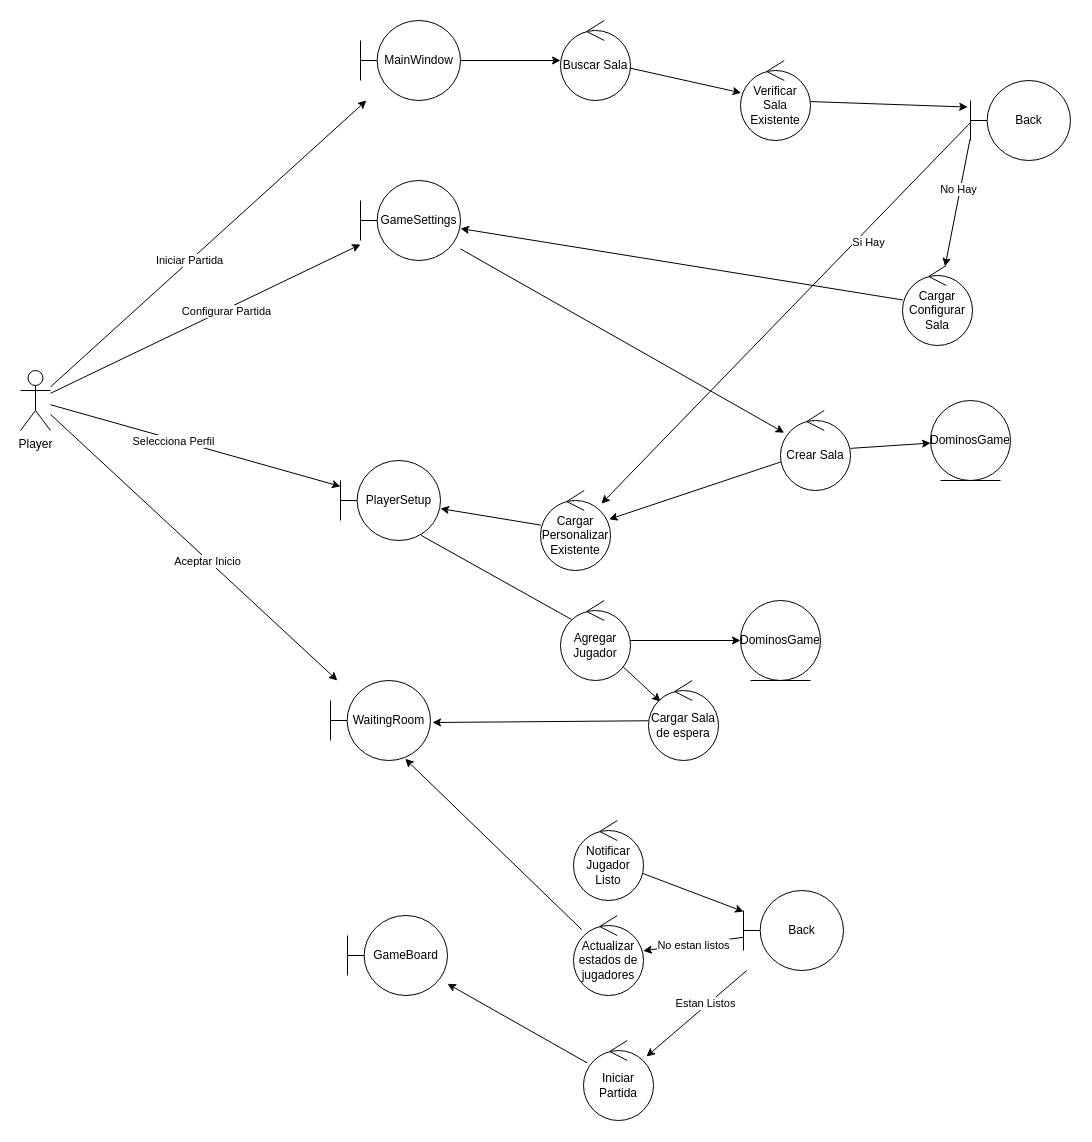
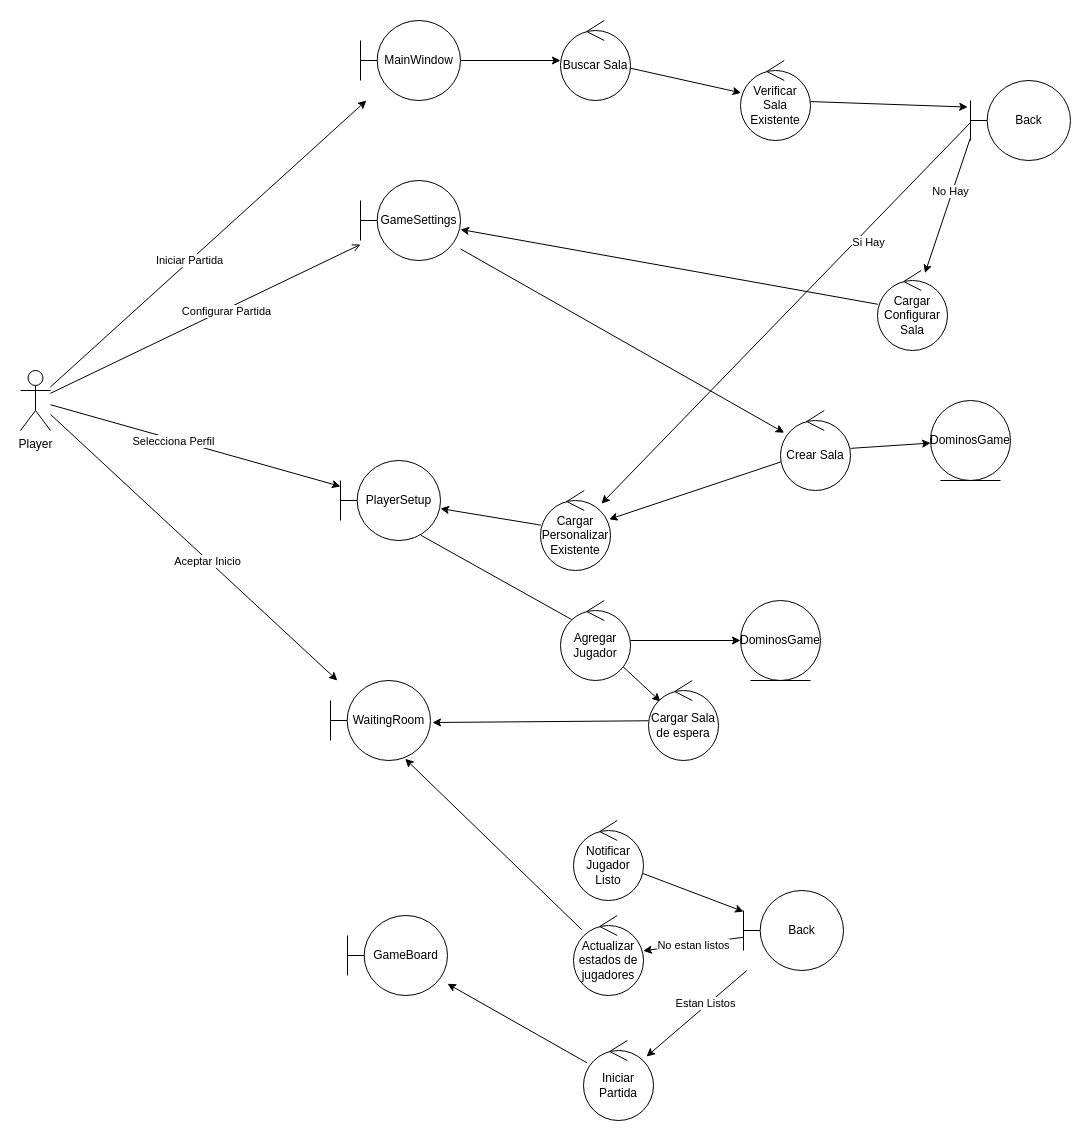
(353, 248) -> (355, 247)
(938, 306) -> (913, 311)
